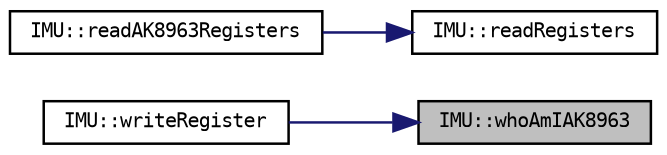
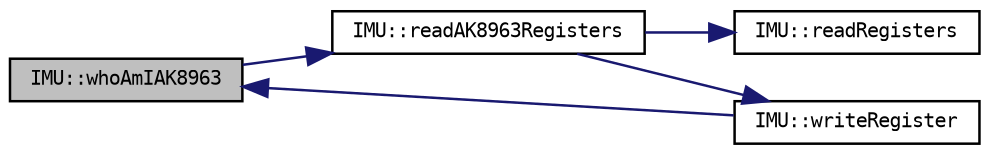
none -> (275, 61)
none -> (660, 74)
